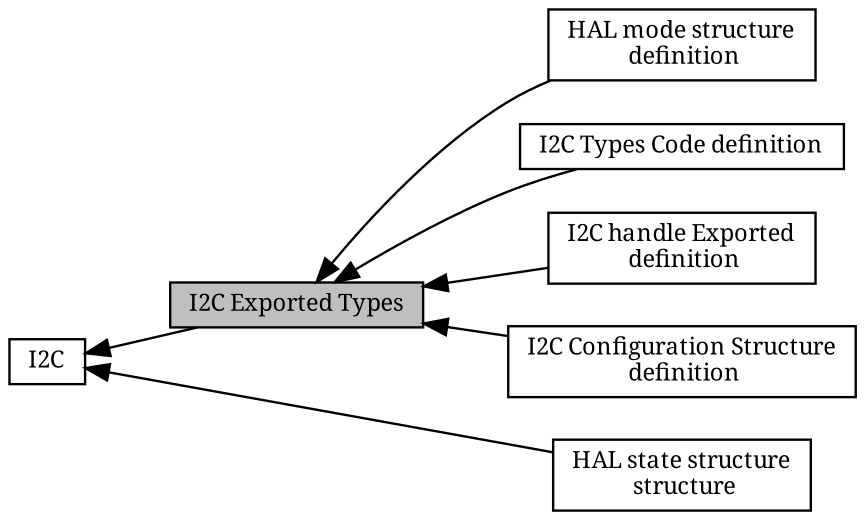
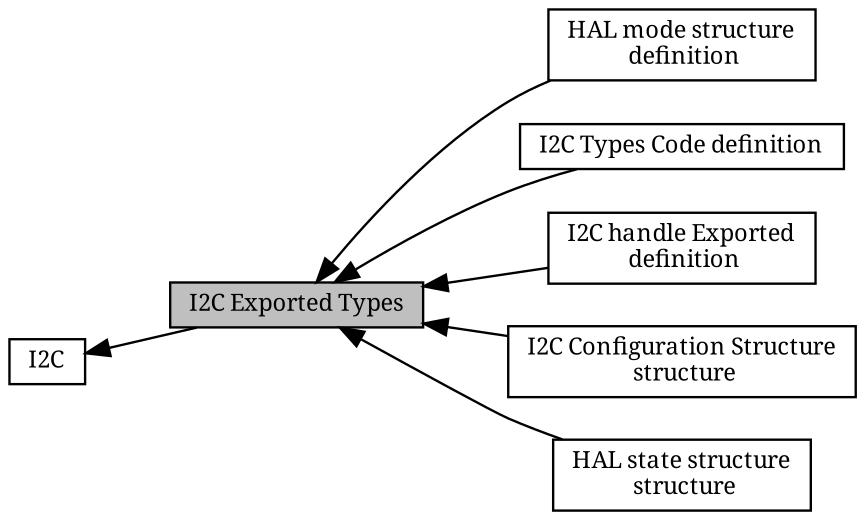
(682, 362) -> (682, 362)
(331, 412) -> (460, 393)
